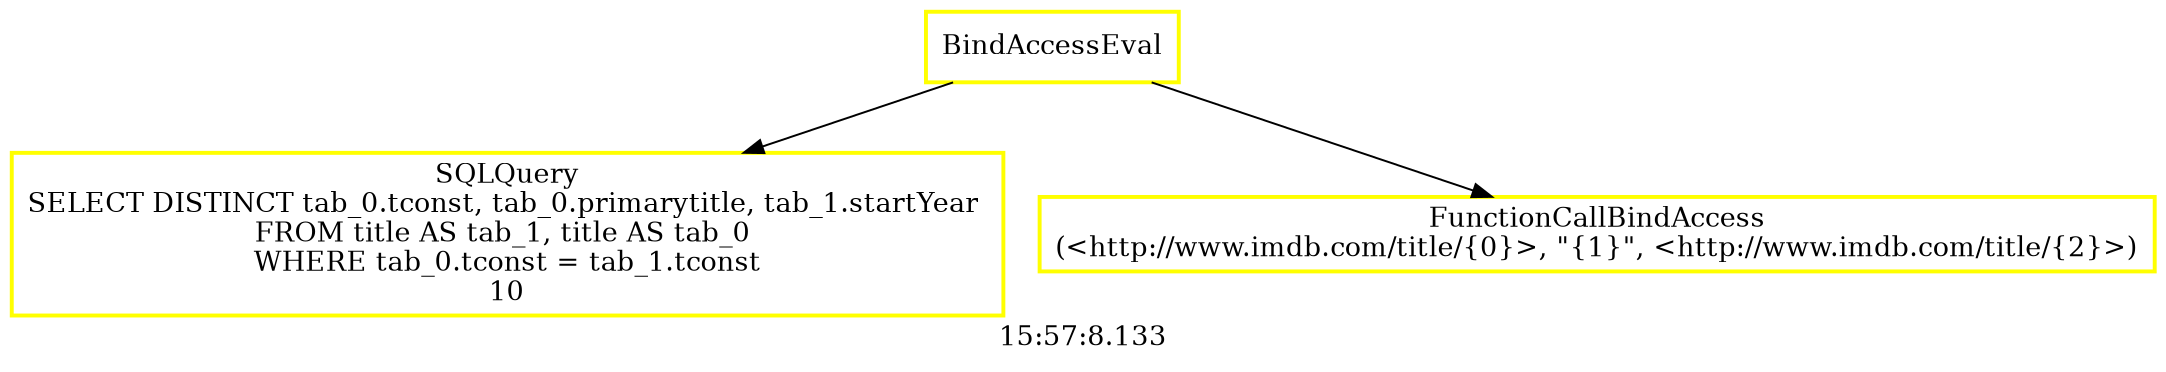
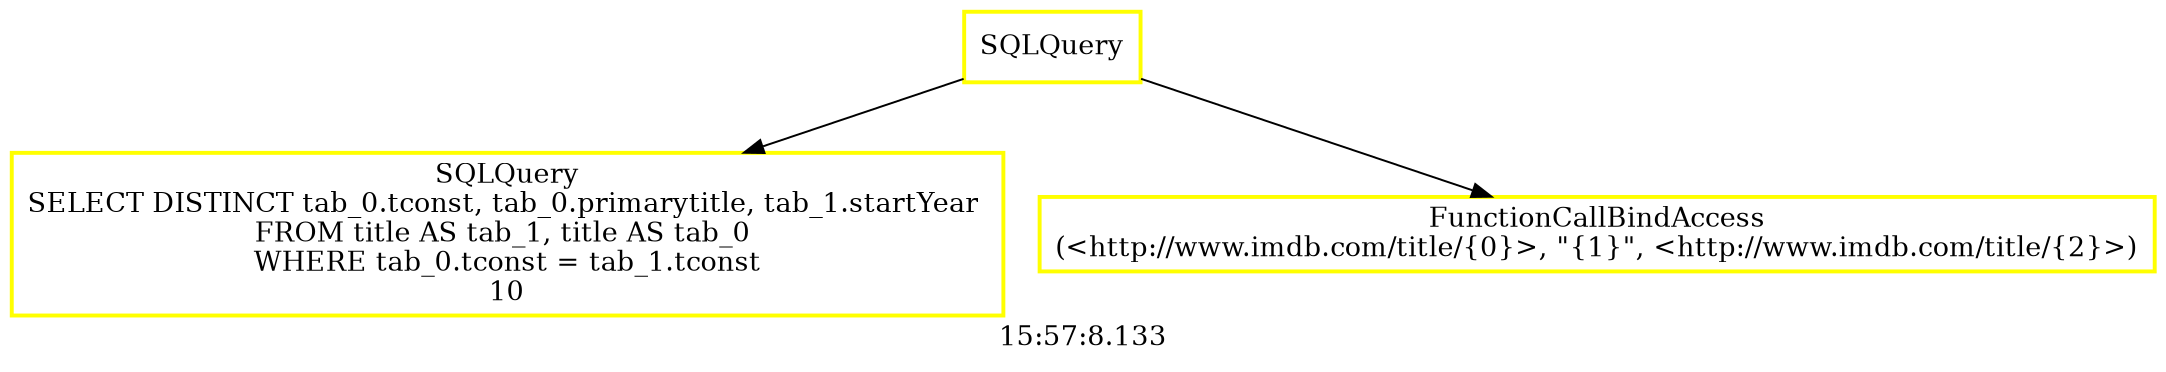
(1052, 47) -> (1052, 47)
